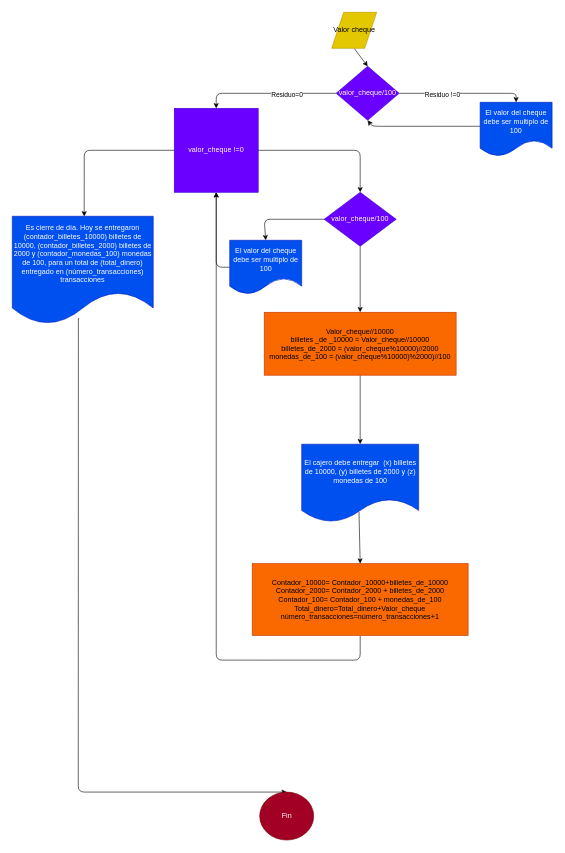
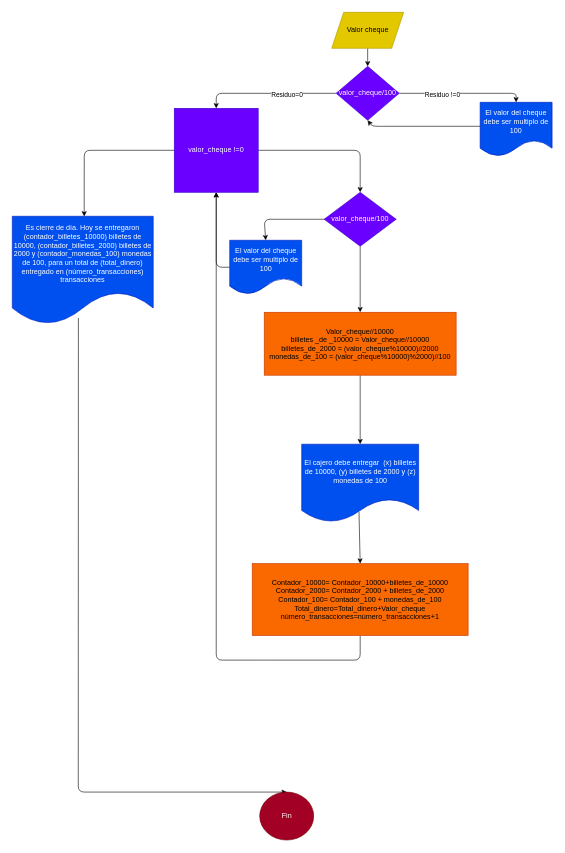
(354, 30) -> (368, 30)
